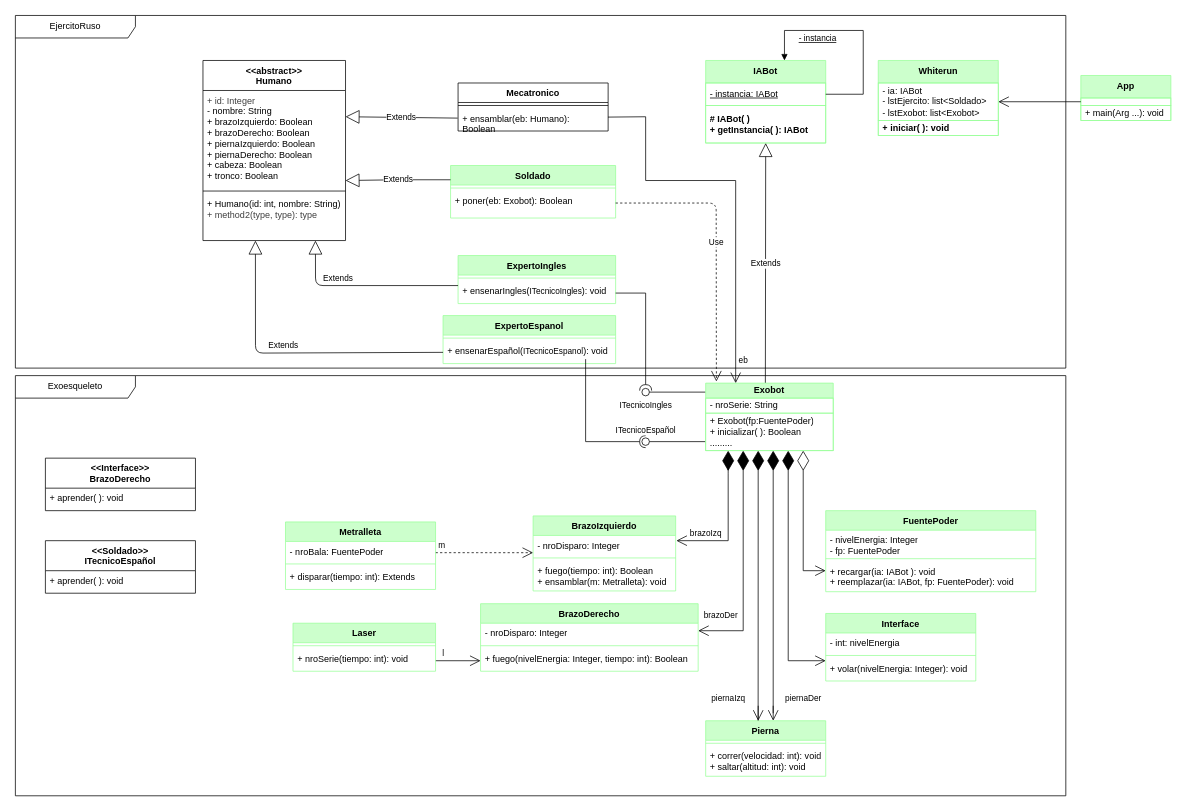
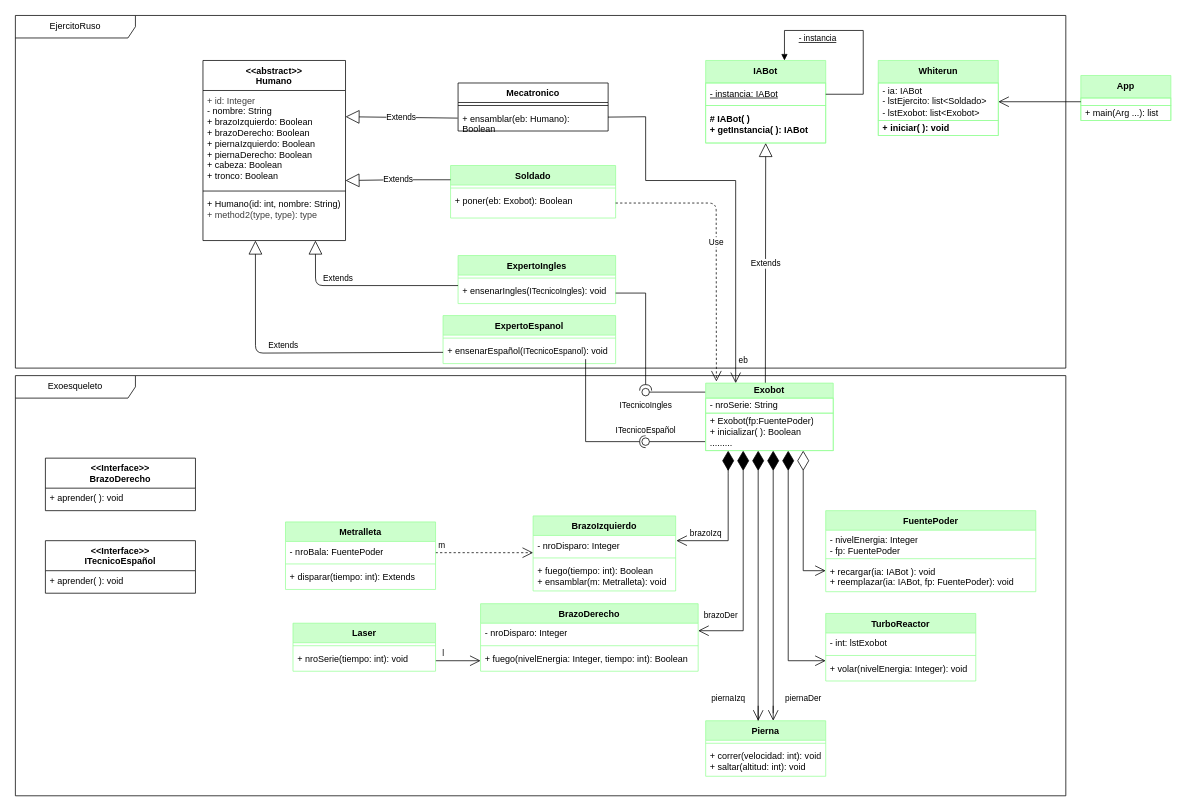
(1126, 113) -> (1126, 113)
(120, 556) -> (120, 556)
(900, 624) -> (900, 624)
(870, 643) -> (864, 643)
